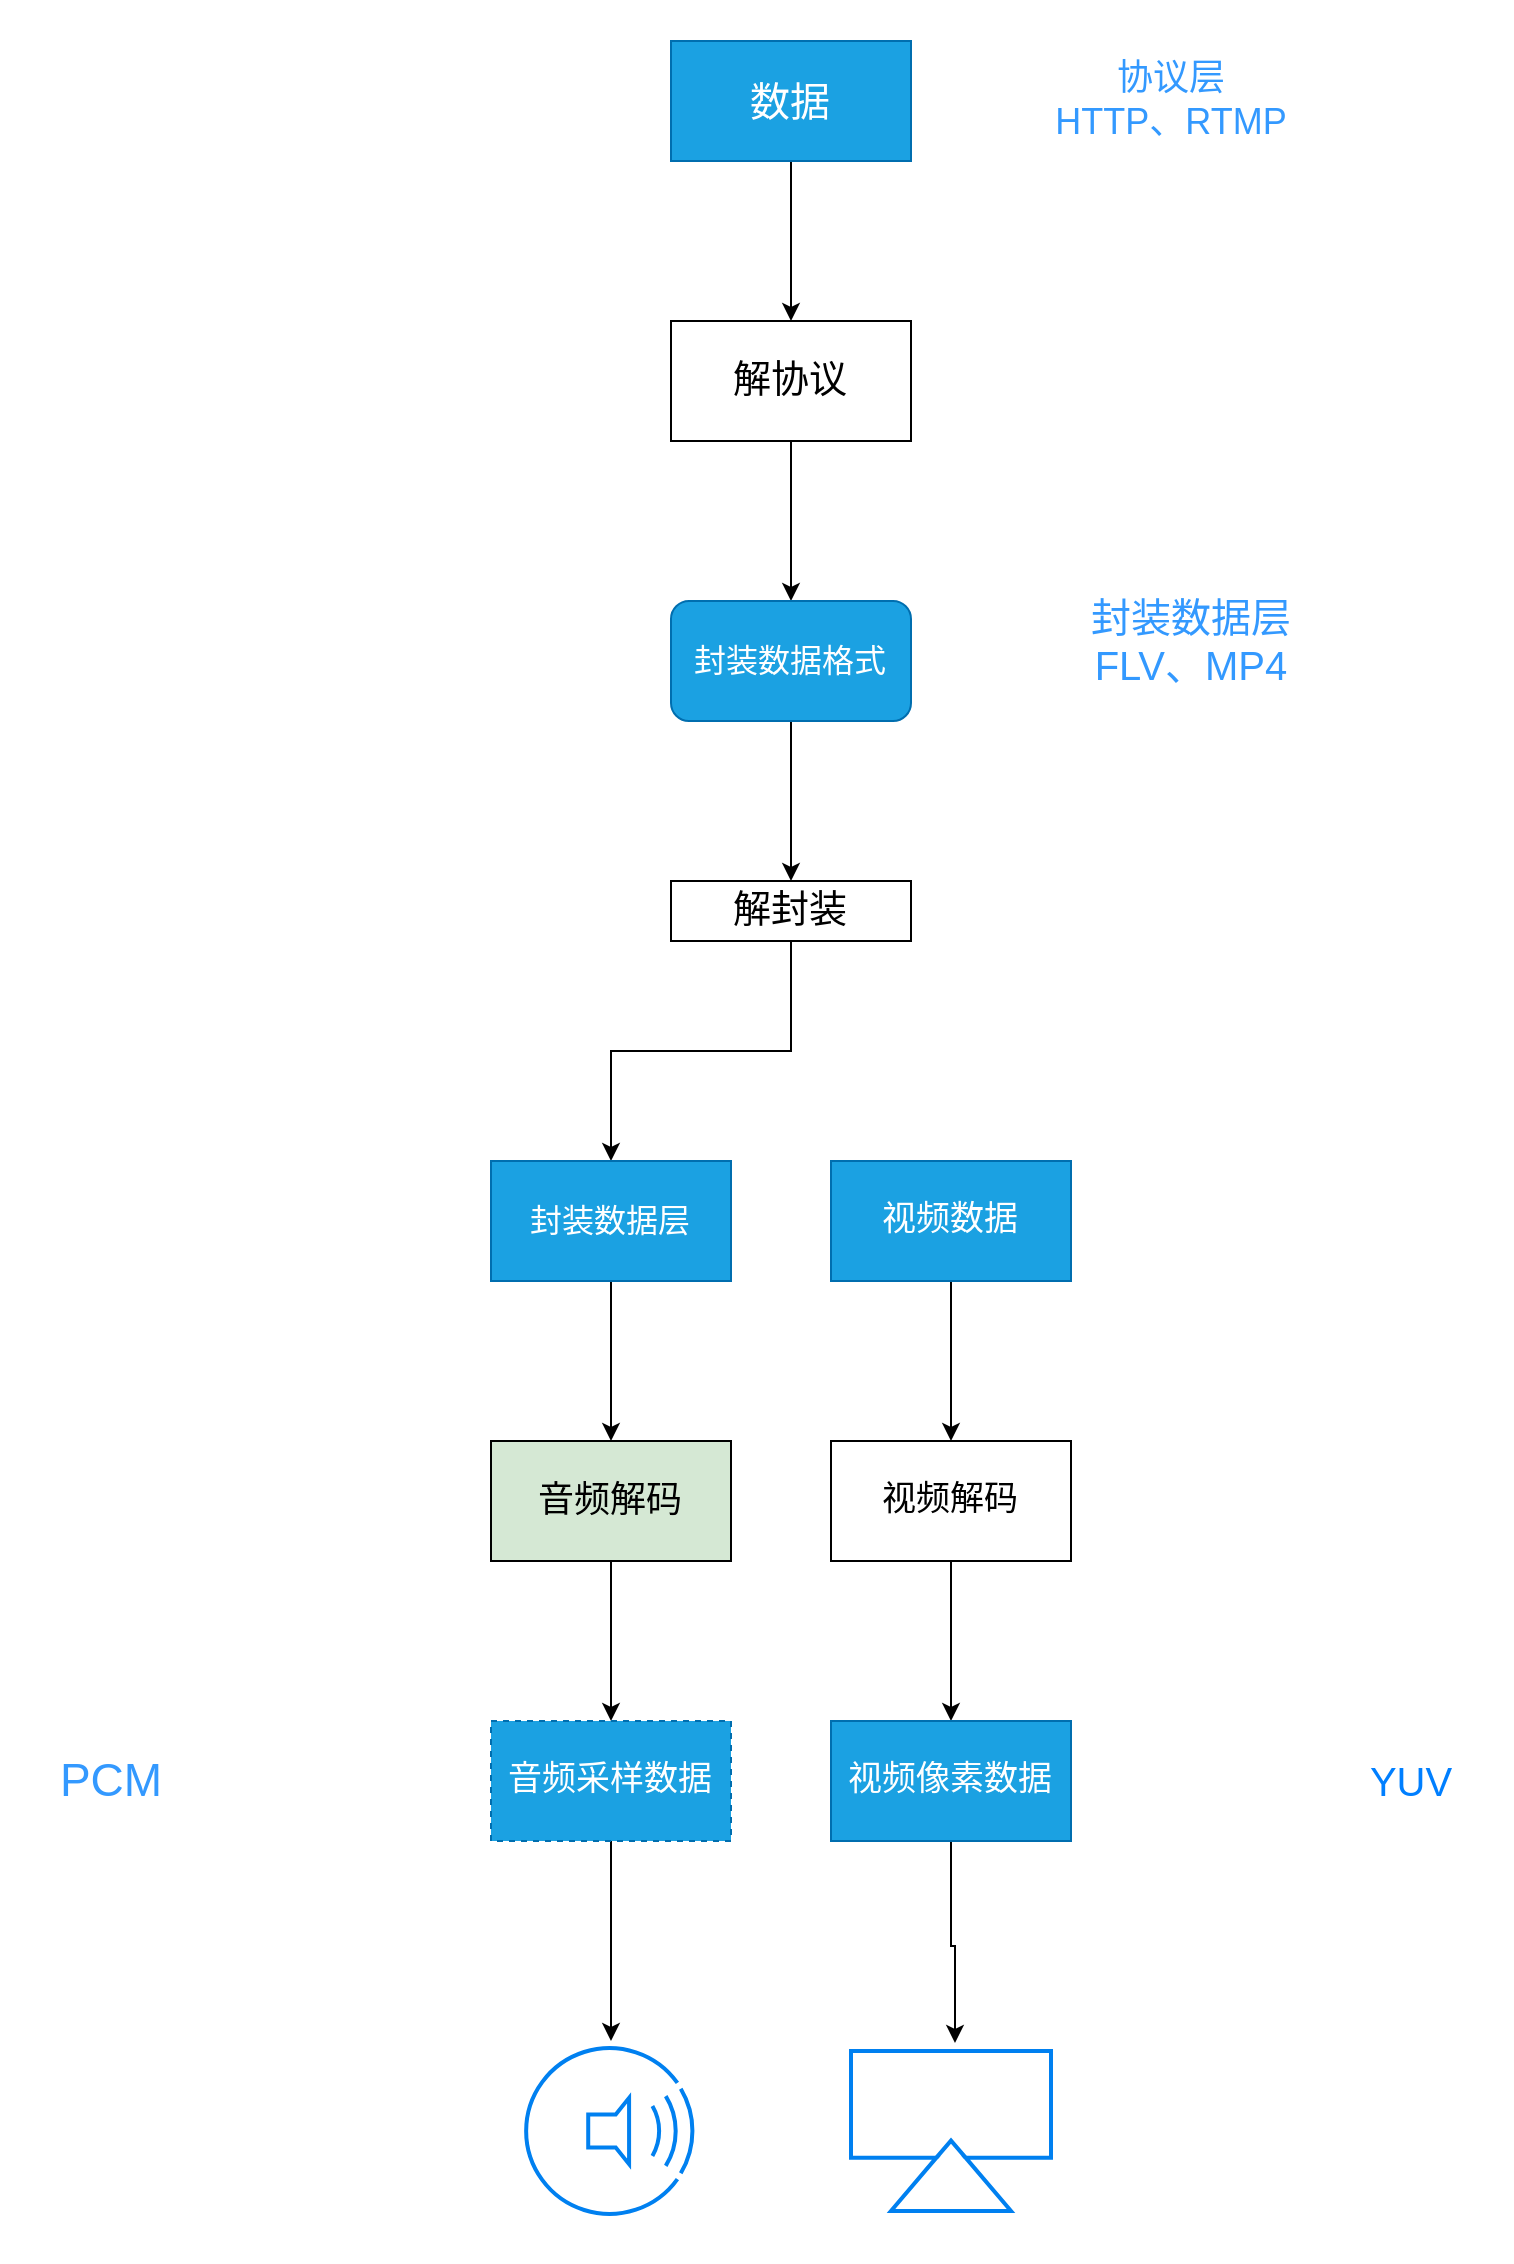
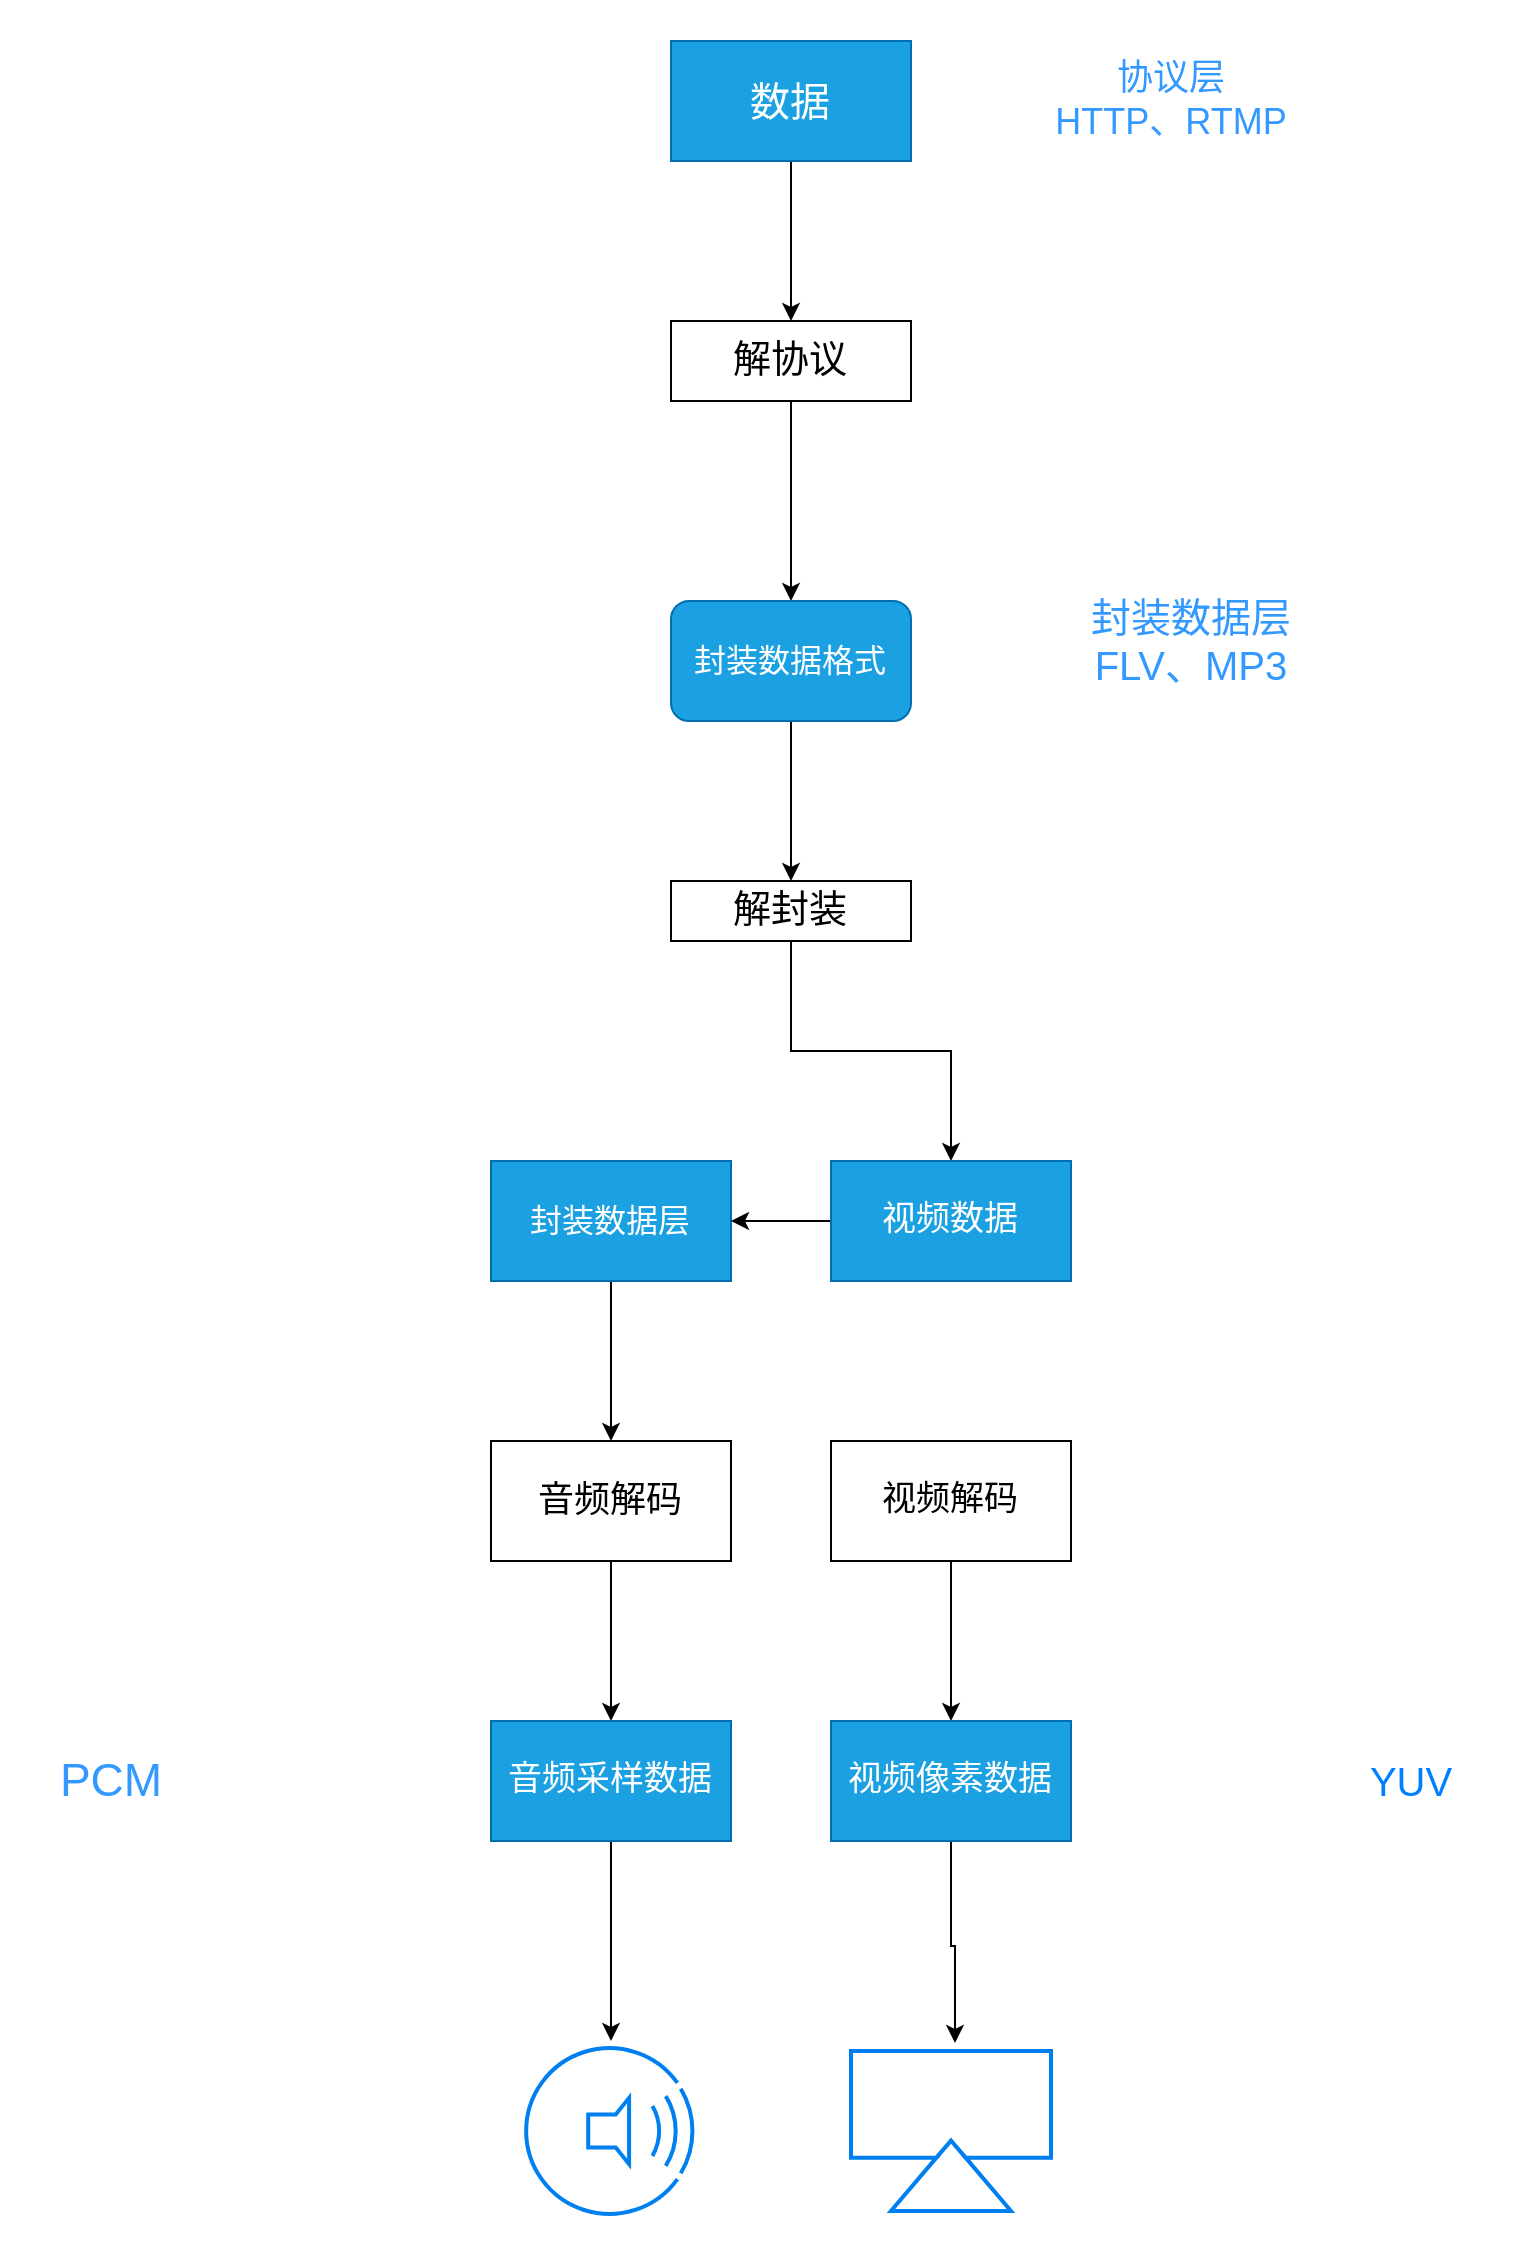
(791, 381) -> (791, 361)
(1192, 641) -> (1192, 641)
(651, 1051) -> none
none -> (921, 1051)
(951, 1354) -> (788, 1221)
(611, 1501) -> (611, 1501)
(611, 1781) -> (611, 1781)
